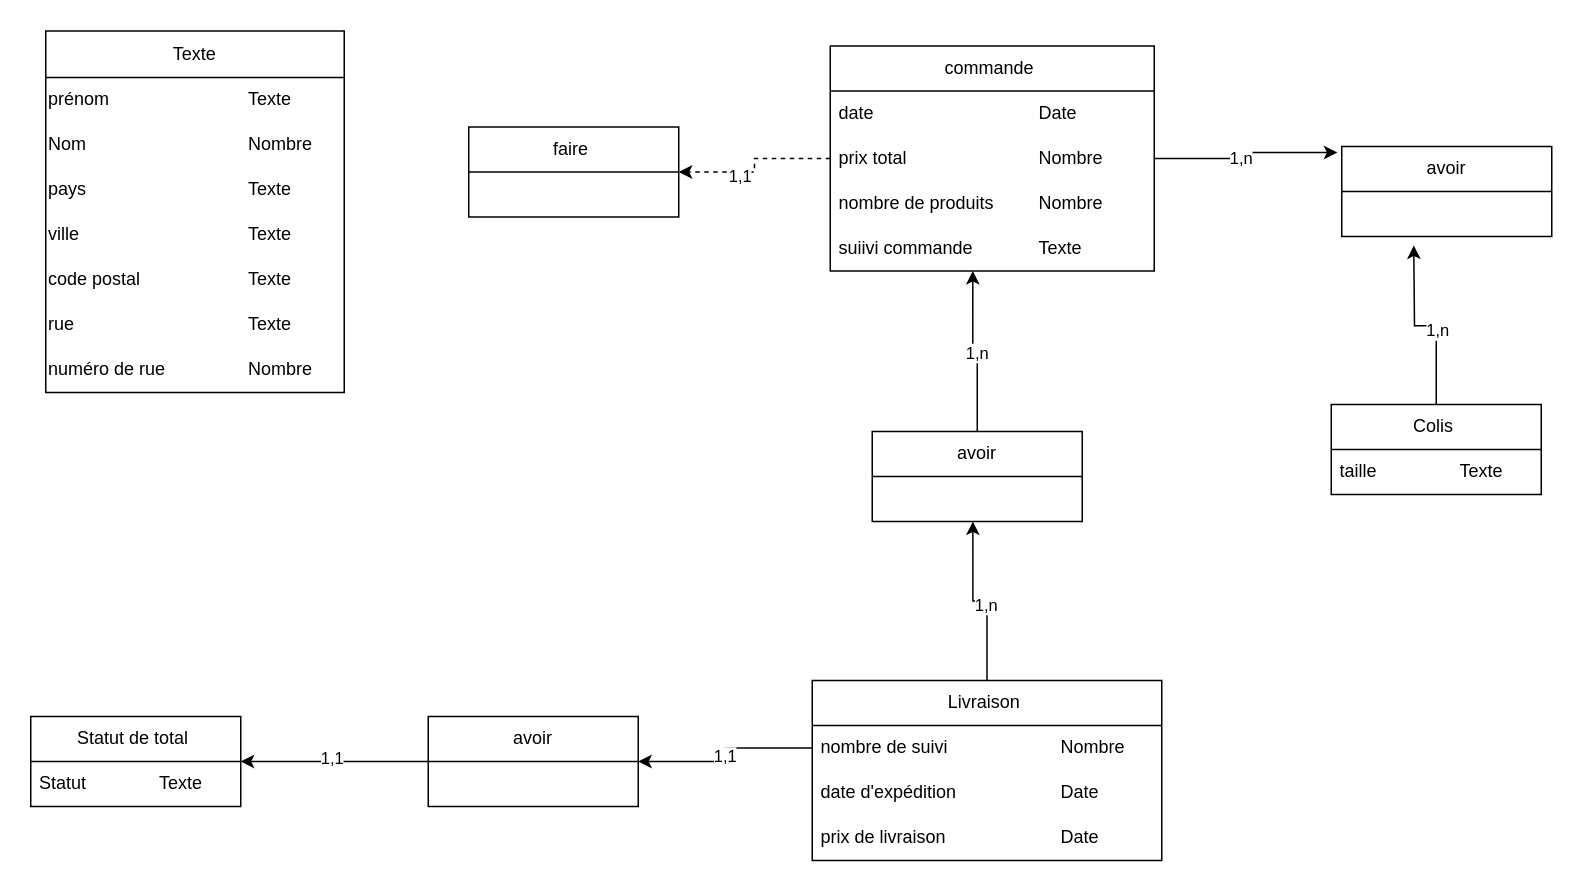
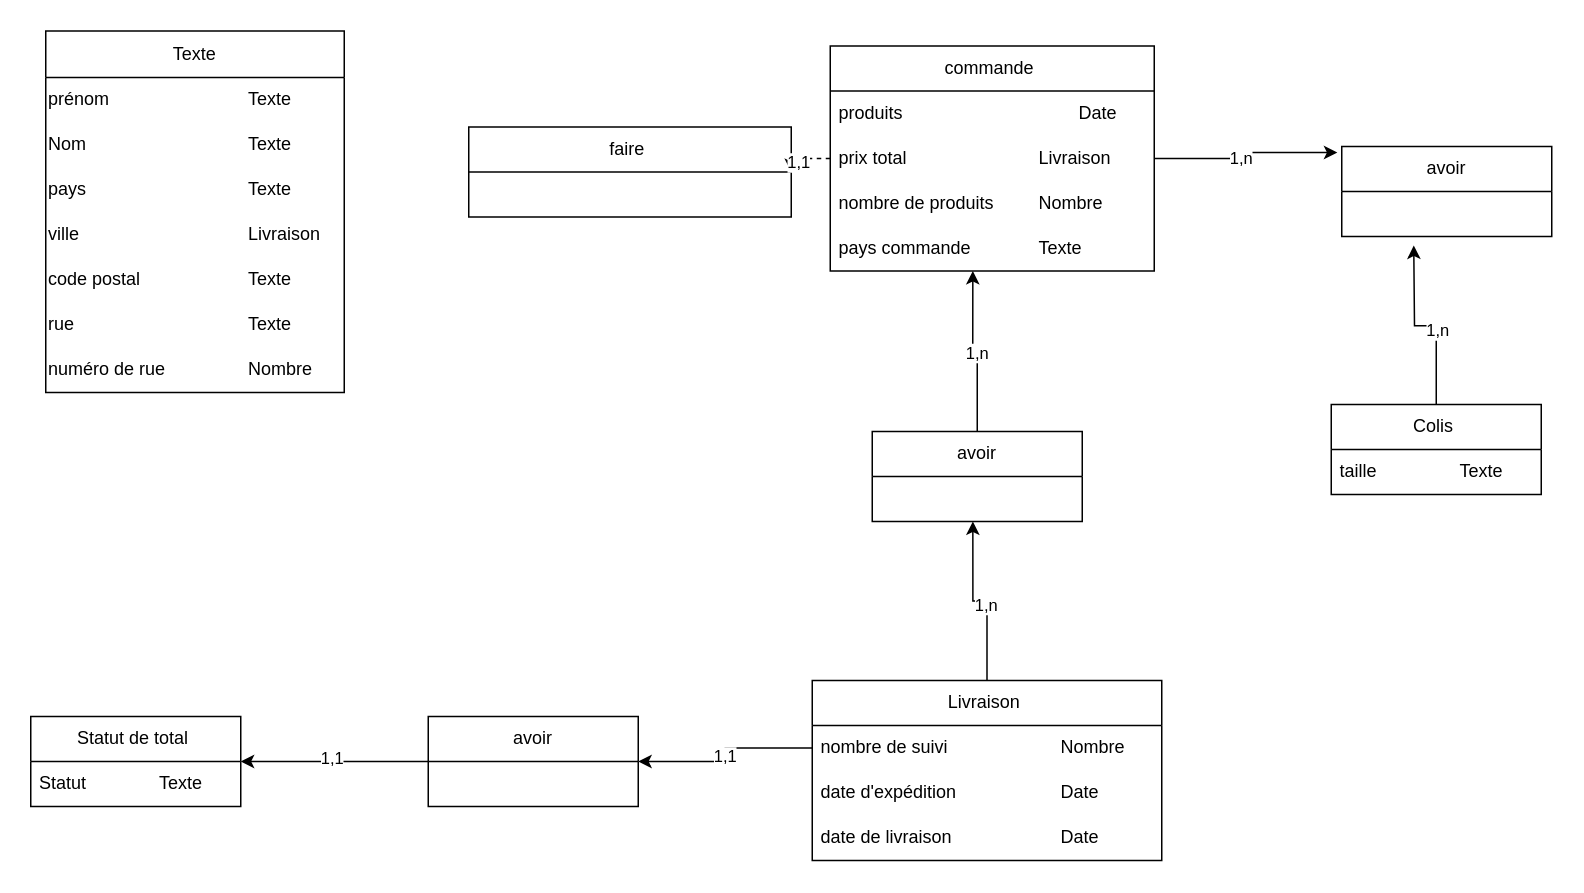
(905, 113) -> (923, 113)
(114, 145) -> (109, 145)
(933, 158) -> (943, 158)
(574, 172) -> (630, 172)
(117, 235) -> (133, 235)
(941, 248) -> (938, 248)
(928, 838) -> (931, 838)
